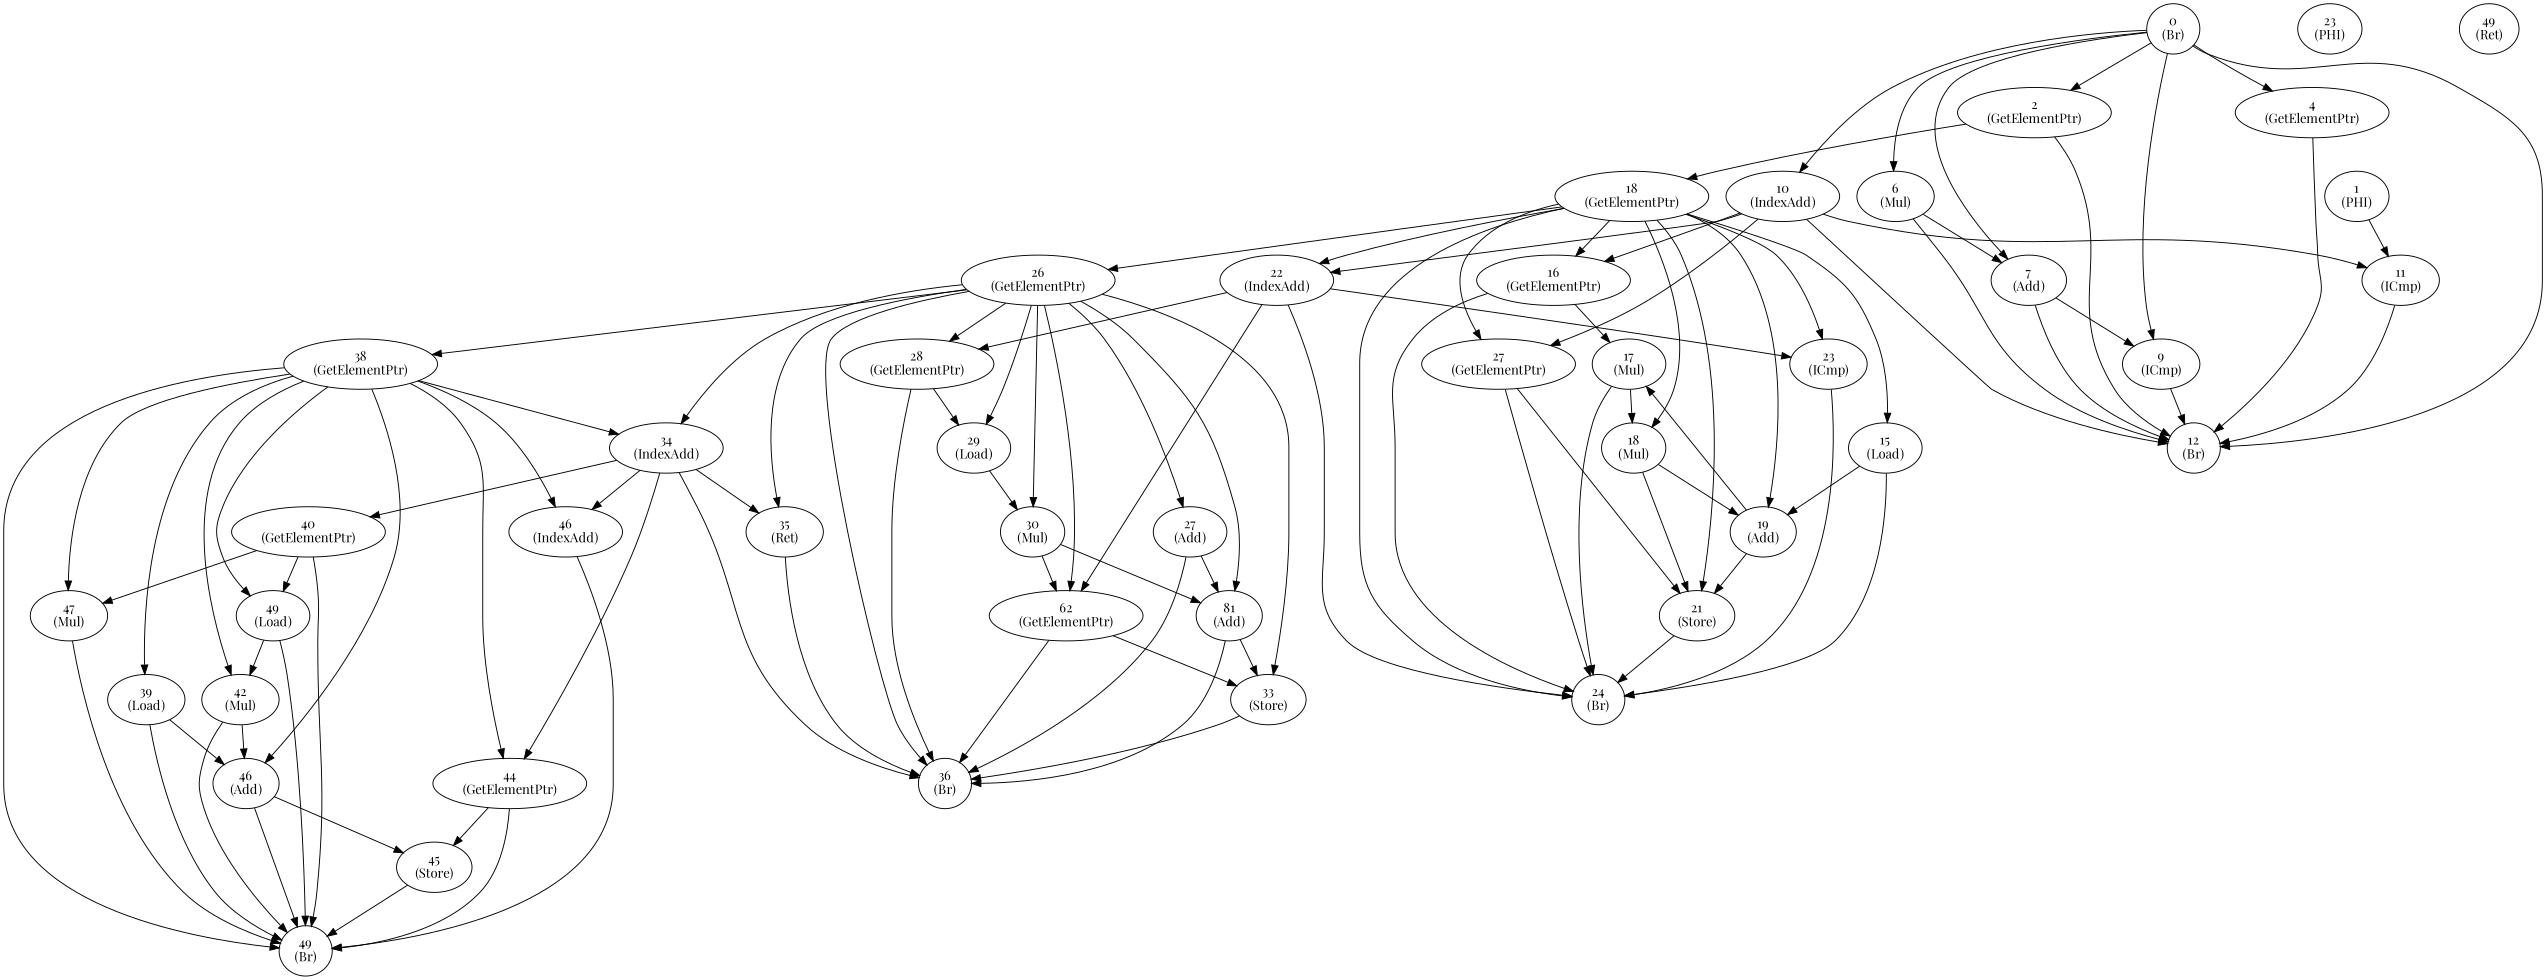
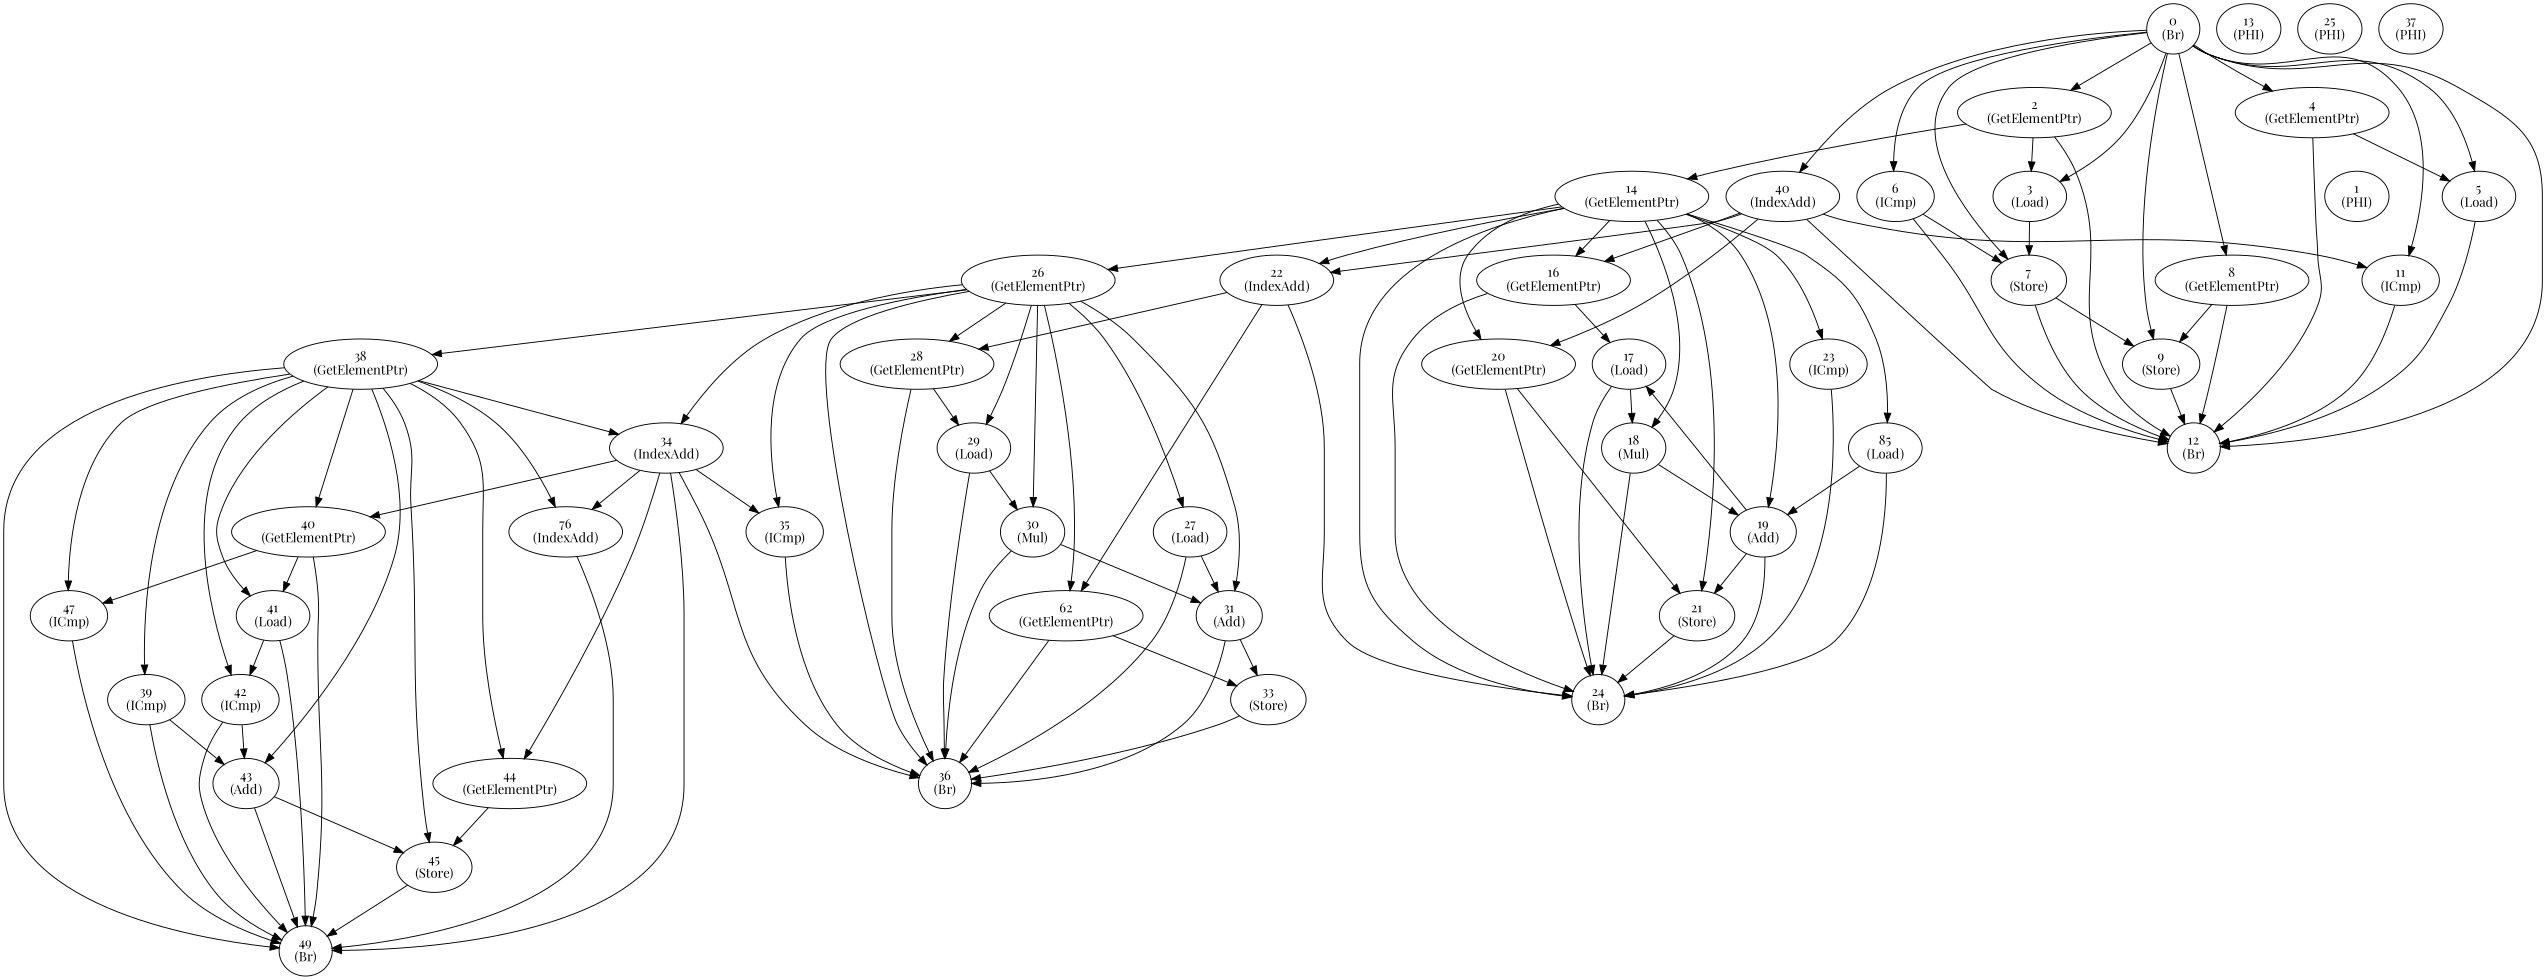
none -> (2249, 29)
(2330, 29) -> (2330, 29)
none -> (2411, 29)
(2489, 29) -> none
(1632, 196) -> (1632, 196)
(1783, 196) -> (1783, 196)
(1896, 196) -> (1896, 196)
none -> (2030, 196)
none -> (2479, 196)
(2376, 234) -> (2378, 70)
(2029, 280) -> (2029, 280)
none -> (2232, 280)
(1556, 321) -> none
(1499, 364) -> (1499, 364)
(1629, 364) -> (1629, 364)
(2161, 364) -> (2161, 364)
(1286, 428) -> none
none -> (336, 443)
(1885, 448) -> (1885, 448)
(1664, 527) -> (1617, 569)
(566, 532) -> (566, 532)
(785, 532) -> (785, 532)
(1190, 532) -> (1190, 532)
(1047, 569) -> (961, 643)
none -> (415, 607)
none -> (950, 611)
(69, 616) -> (69, 616)
(273, 616) -> (273, 616)
(1229, 616) -> (1229, 616)
none -> (1730, 653)
(146, 700) -> (146, 700)
(240, 700) -> (240, 700)
(246, 783) -> (246, 783)
(456, 911) -> (672, 835)
